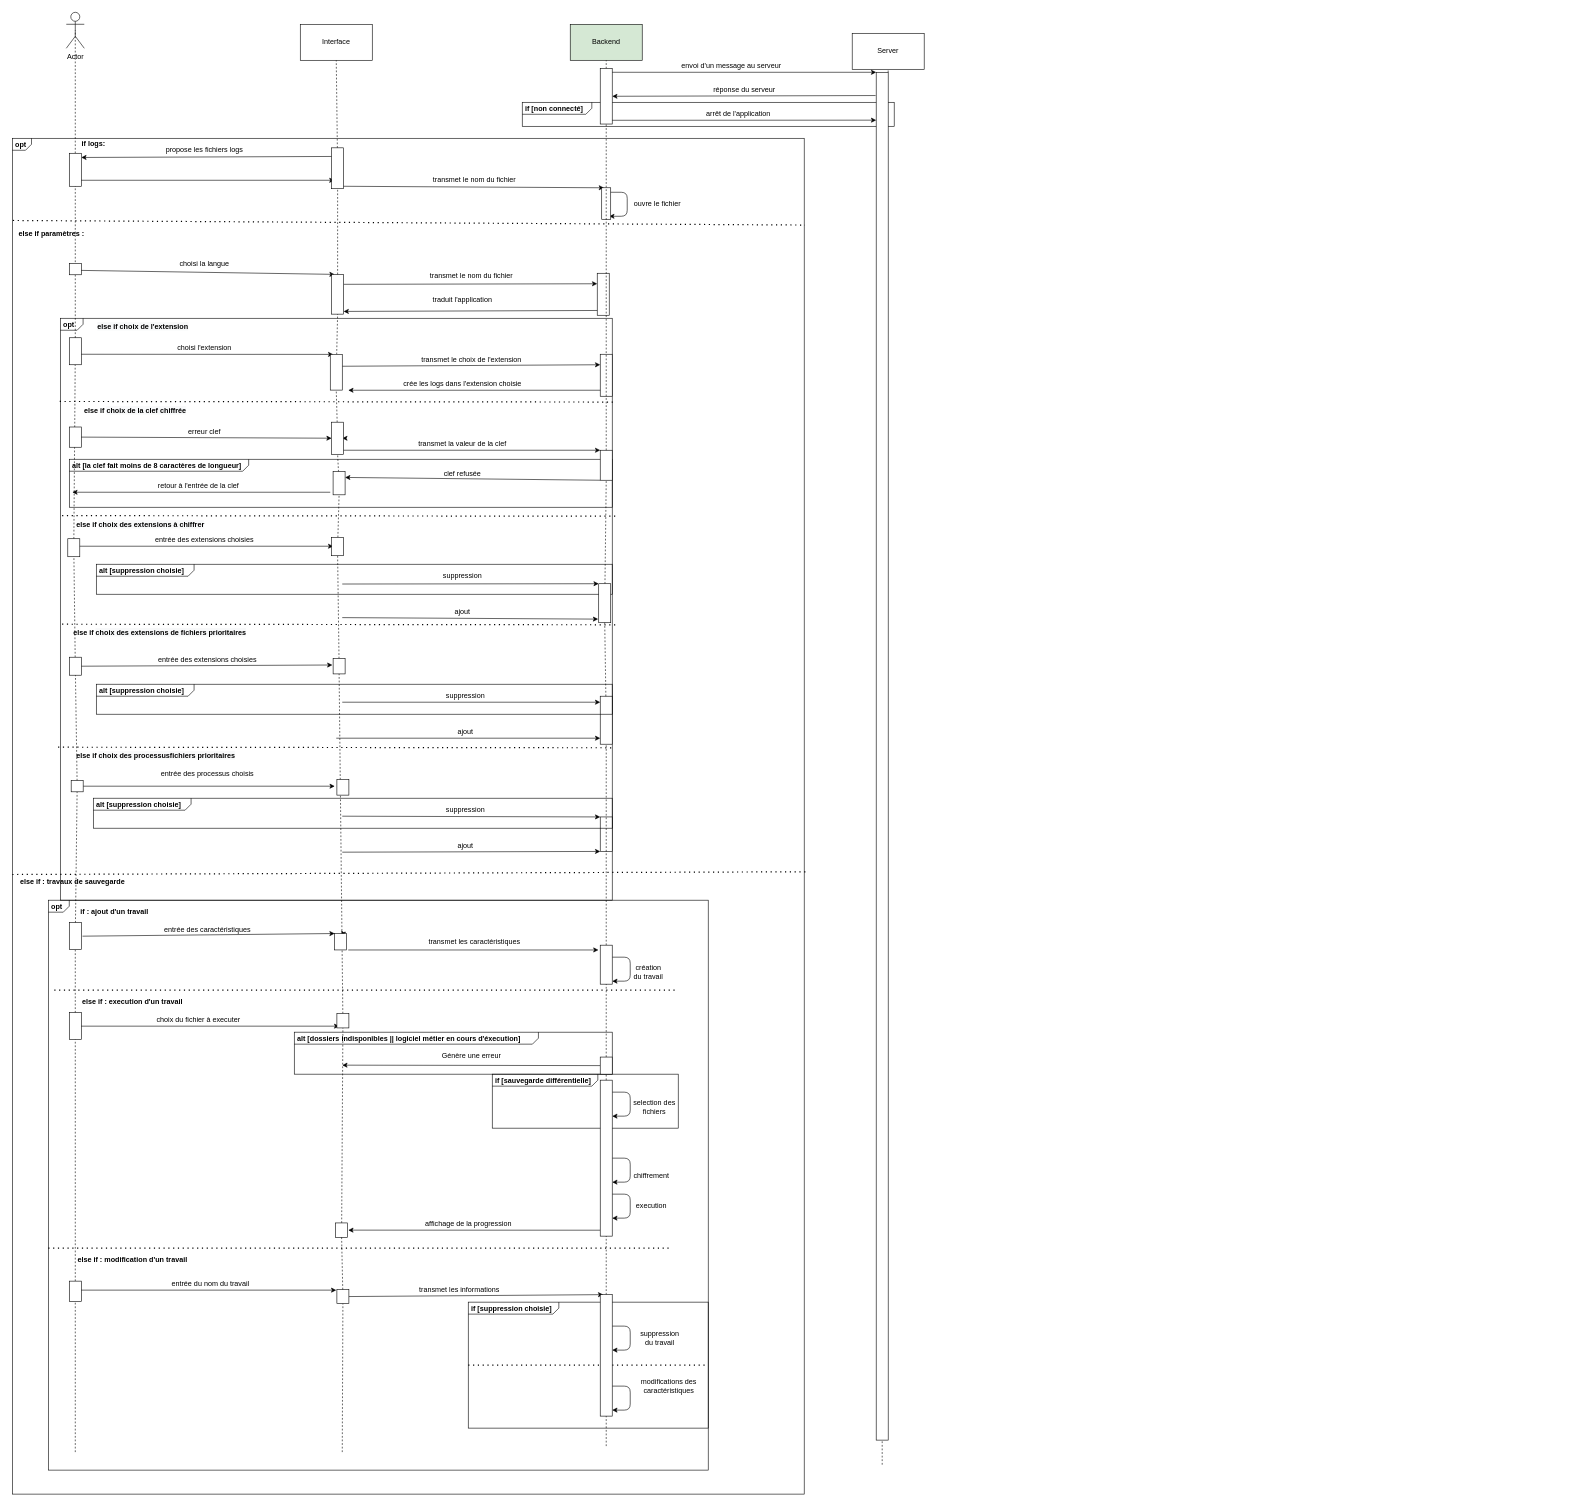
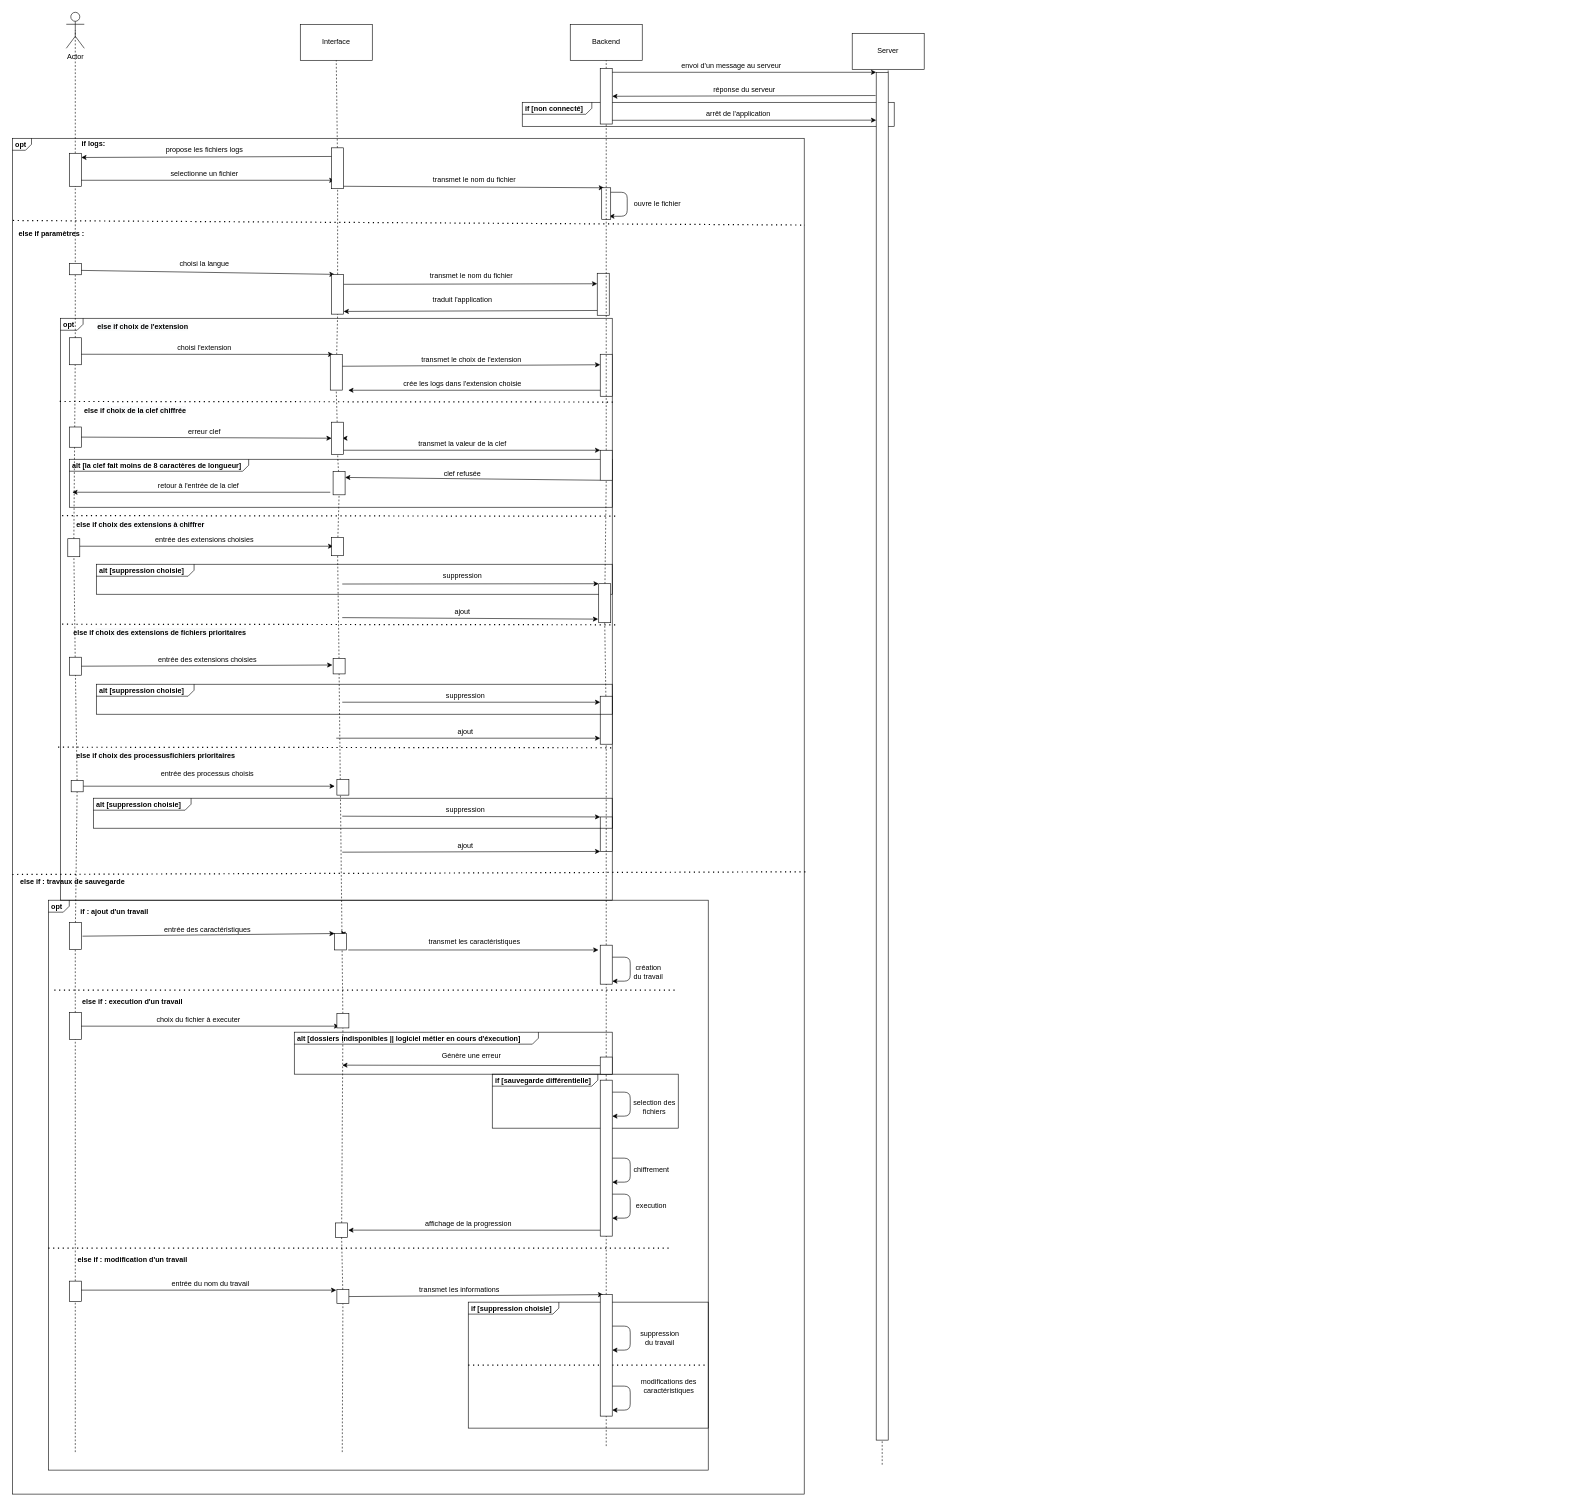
(606, 42) -> (606, 42)
none -> (204, 174)
(651, 1176) -> (651, 1170)
